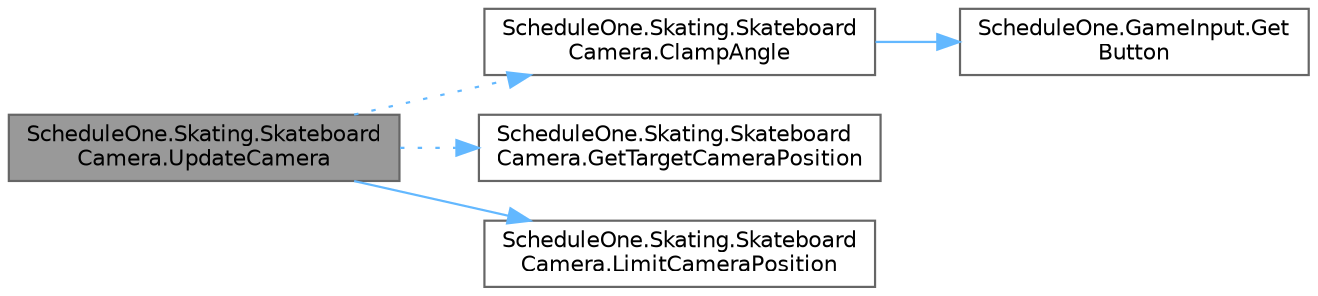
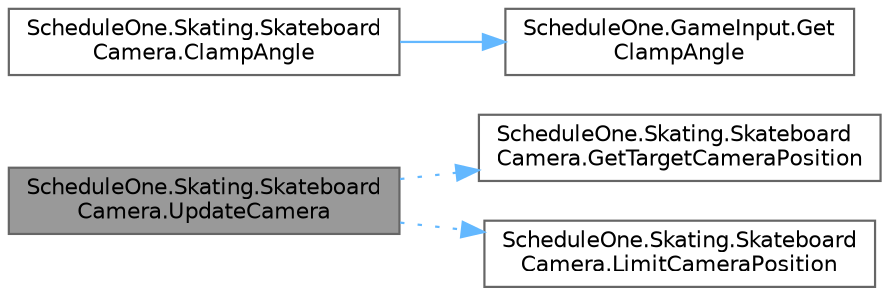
(1134, 42) -> (680, 42)
(431, 97) -> none
(431, 198) -> (431, 226)
